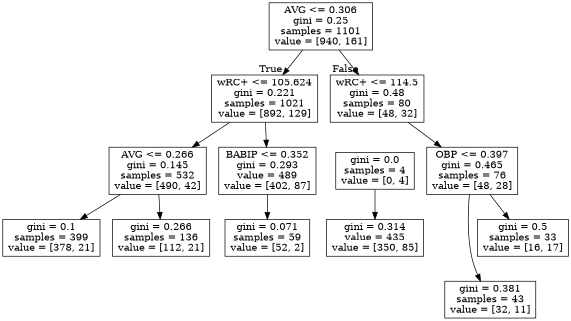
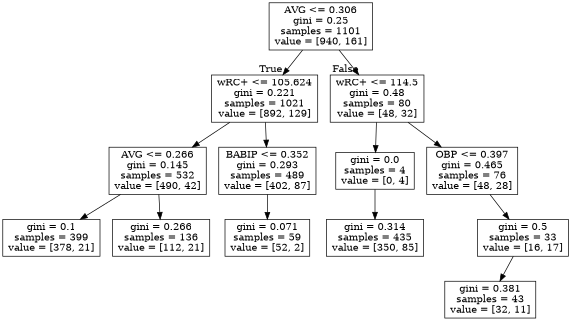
none -> (376, 134)
(267, 171) -> (267, 171)
(469, 235) -> (508, 266)
(375, 238) -> (375, 238)
